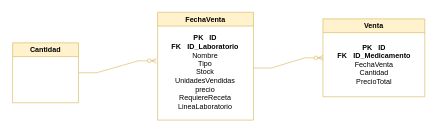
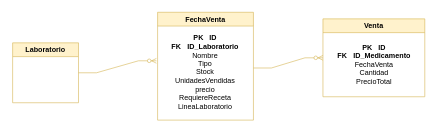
(45, 50) -> (45, 50)
